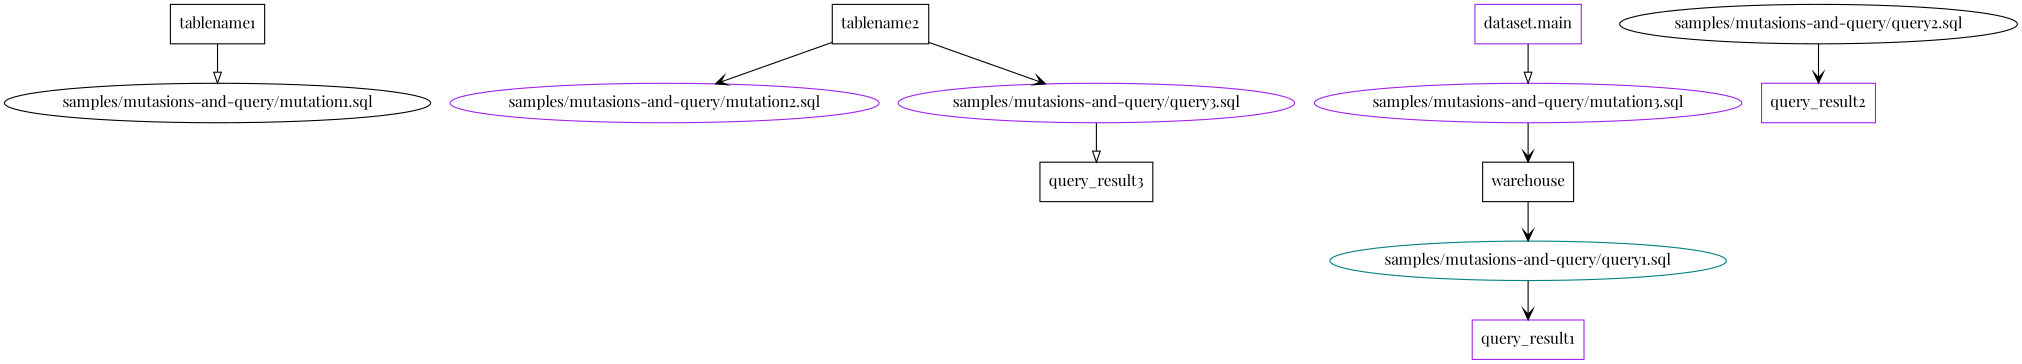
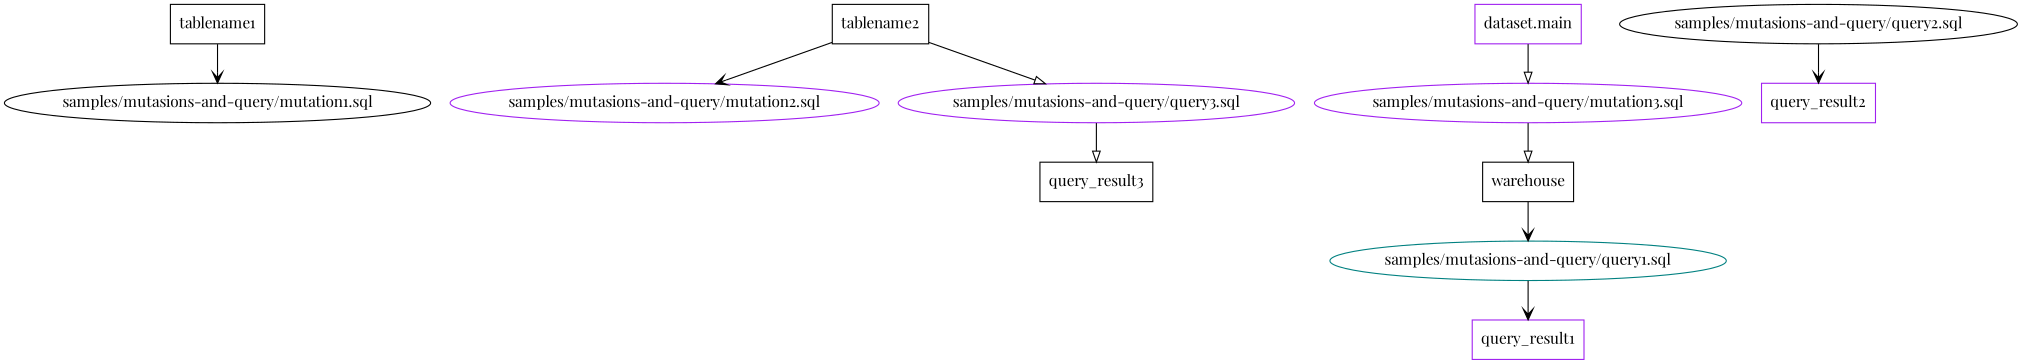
(218, 58) -> (218, 58)
(982, 61) -> (982, 61)
(1528, 137) -> (1528, 137)
